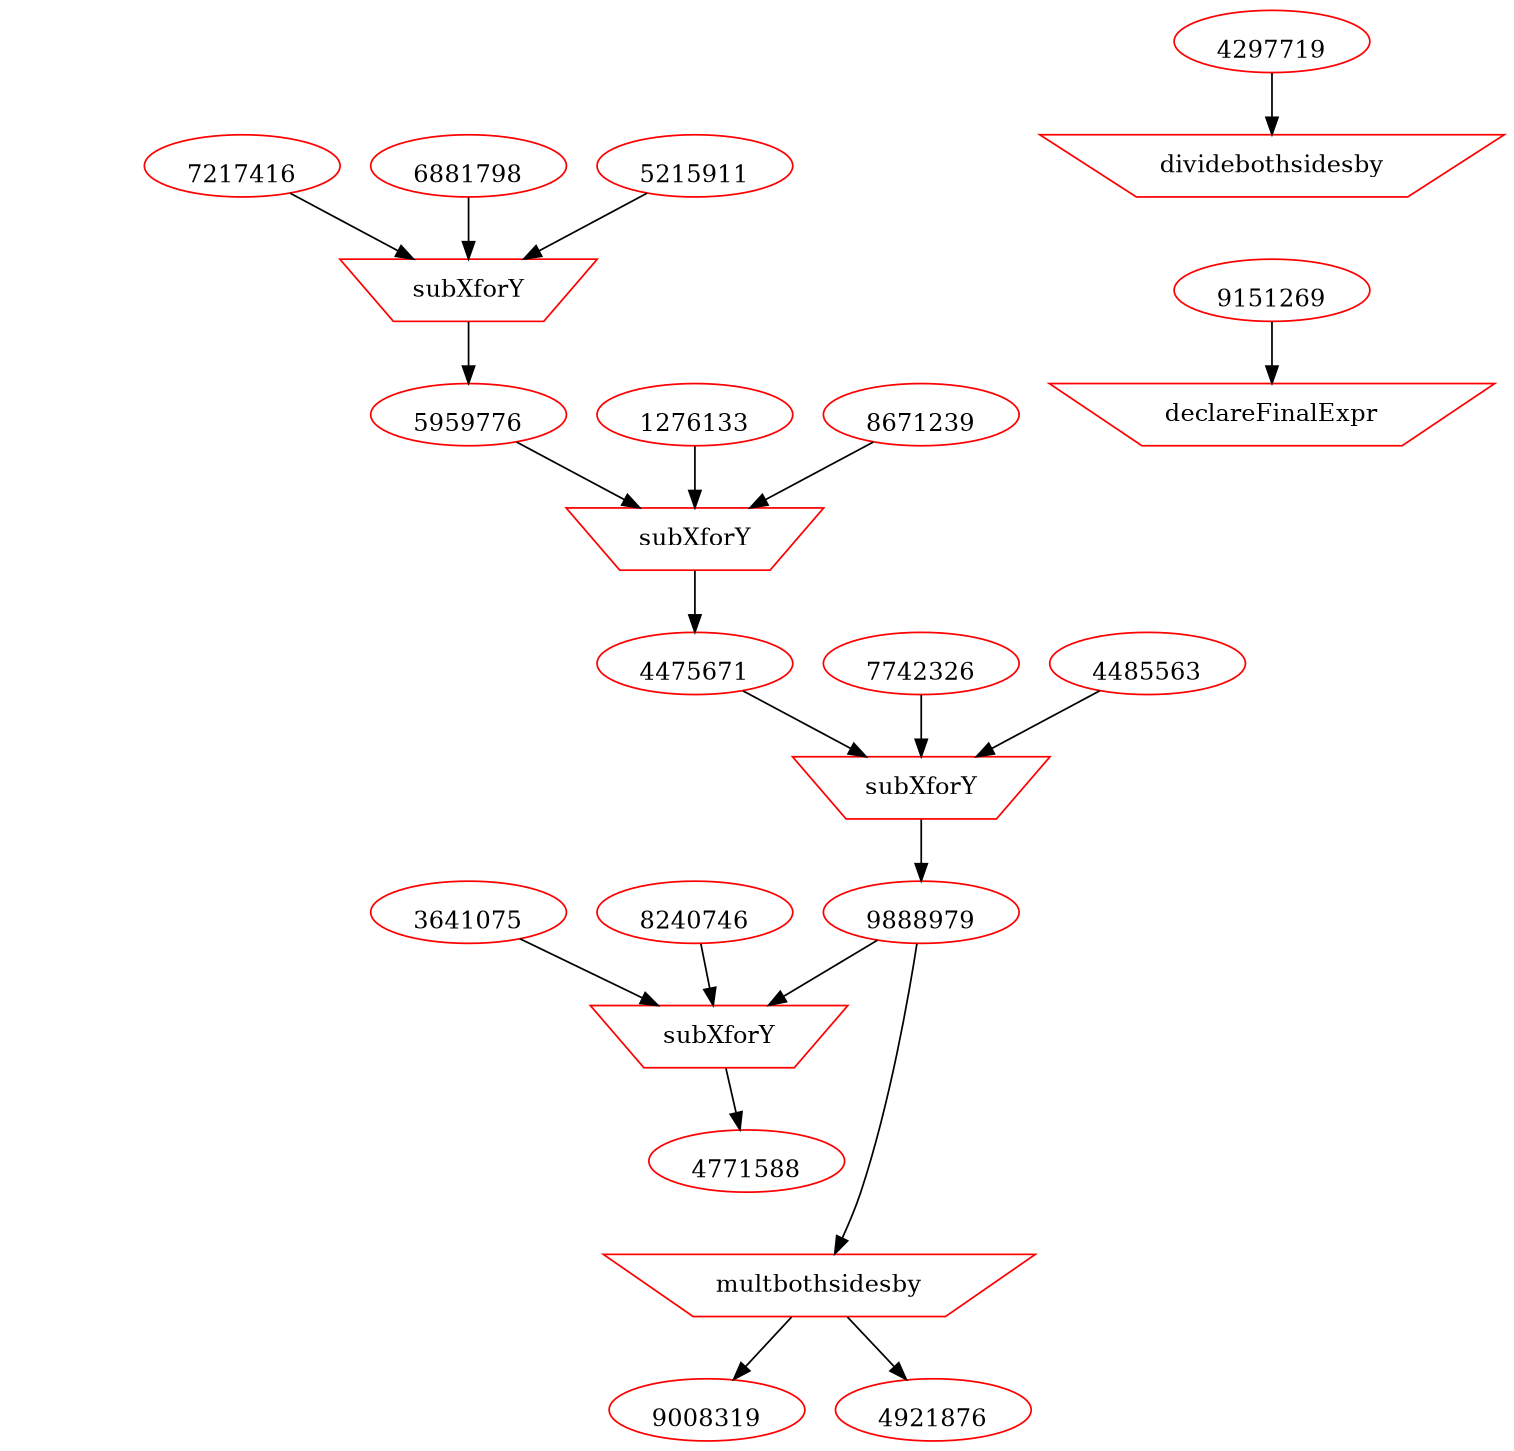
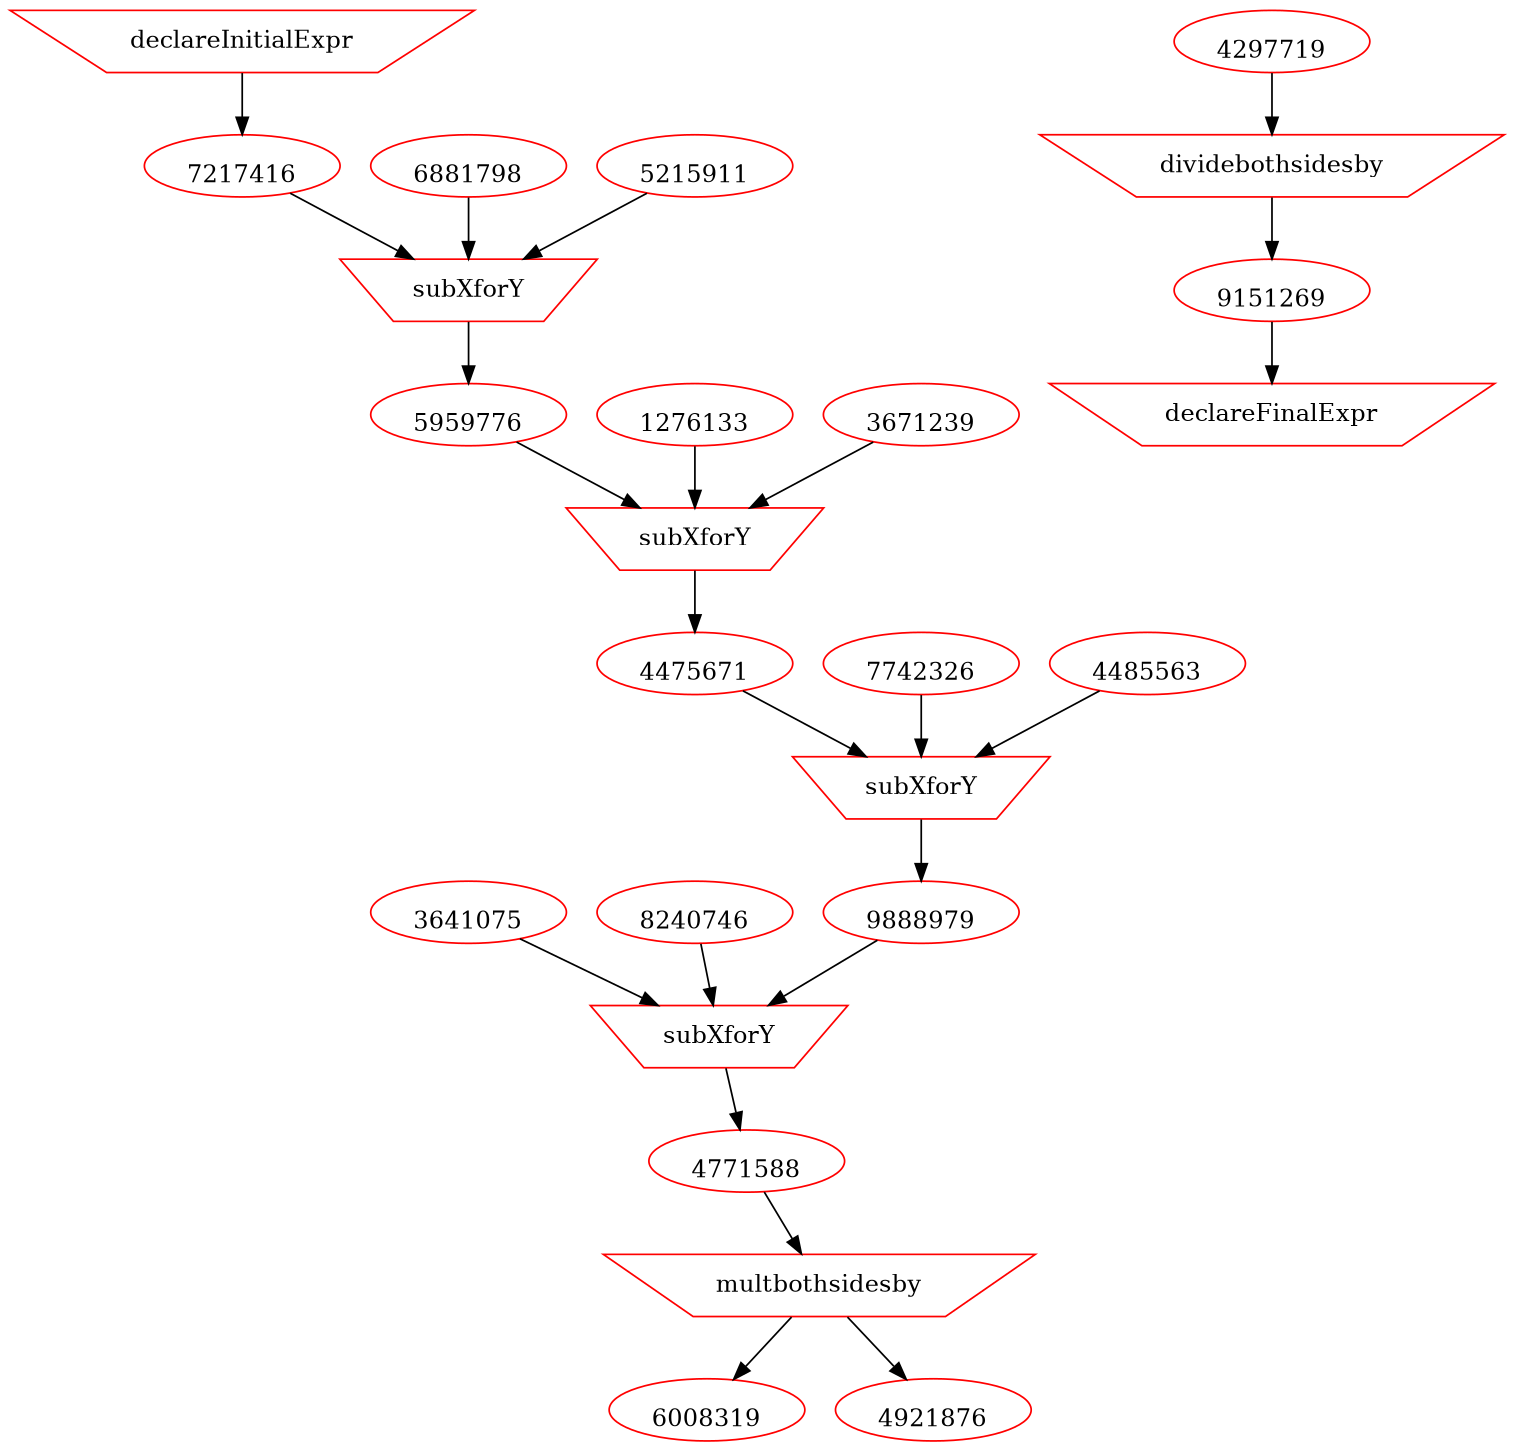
none -> (242, 41)
none -> (1272, 220)
(921, 415) -> (921, 415)
(888, 1093) -> (778, 1215)
(707, 1410) -> (707, 1410)
